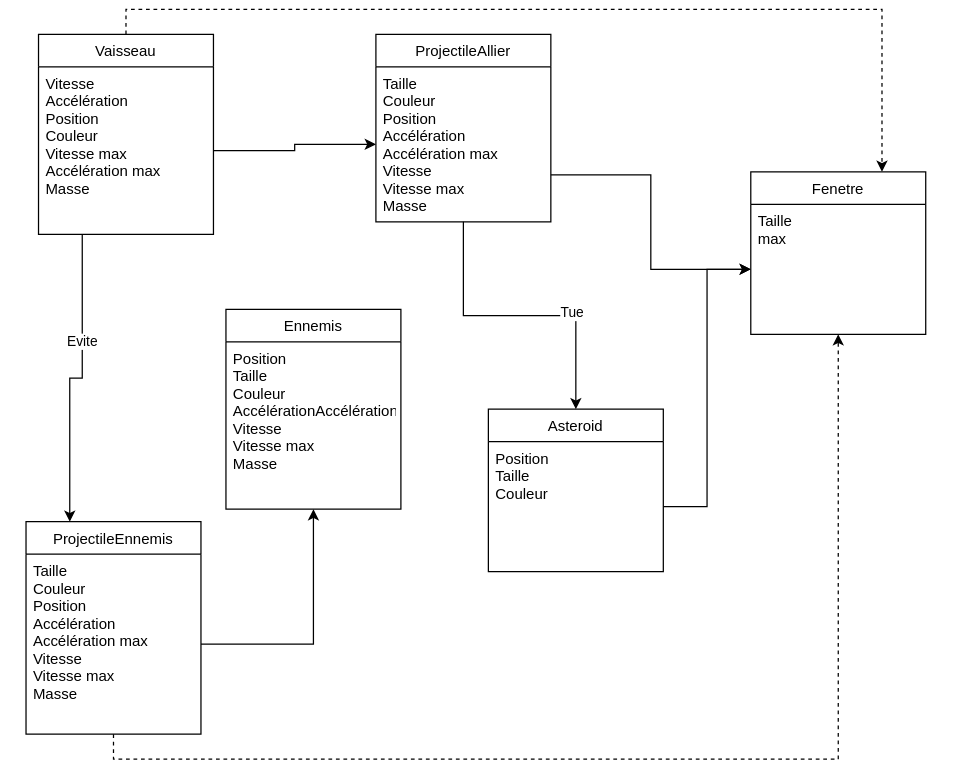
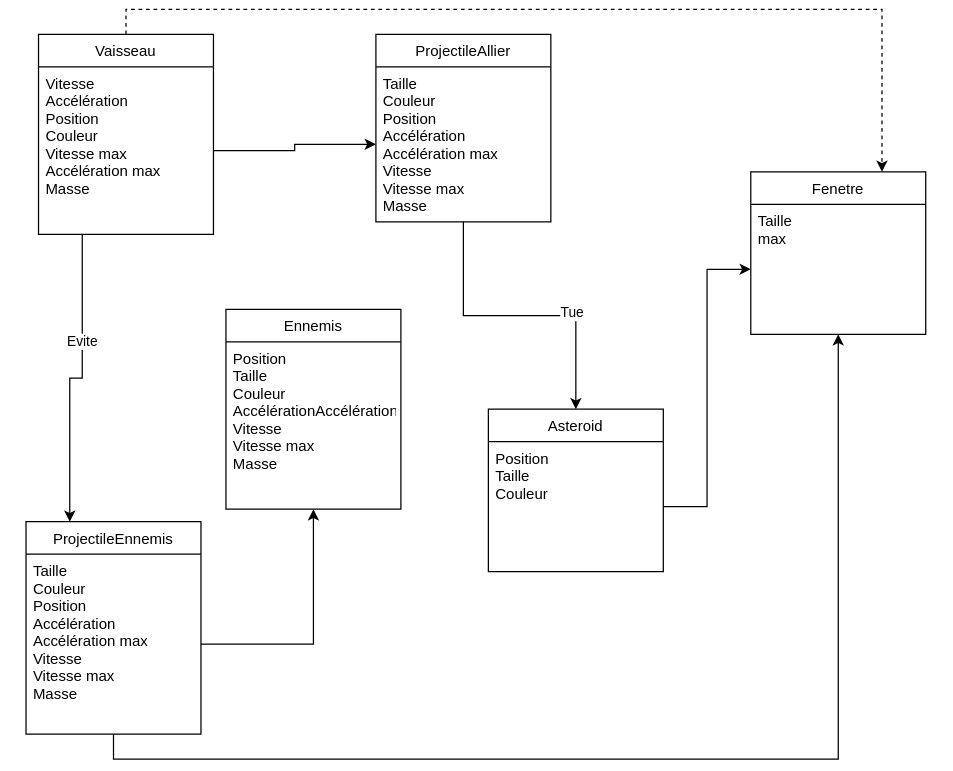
(651, 198) -> none
(671, 759) -> (671, 759)
